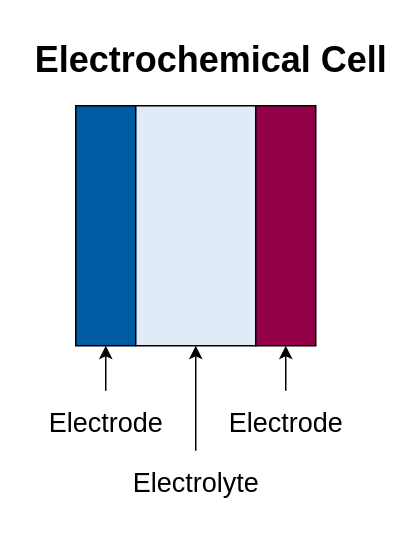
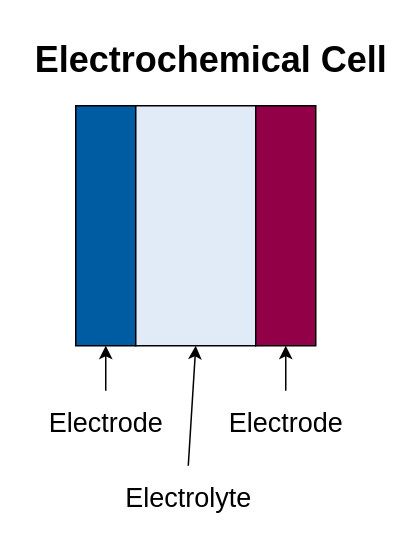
(196, 481) -> (188, 496)
